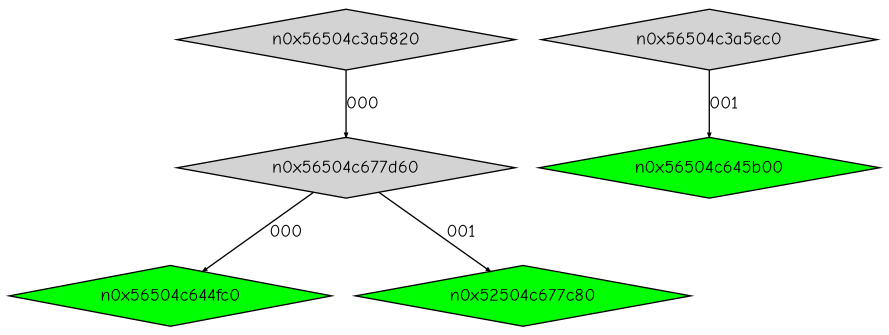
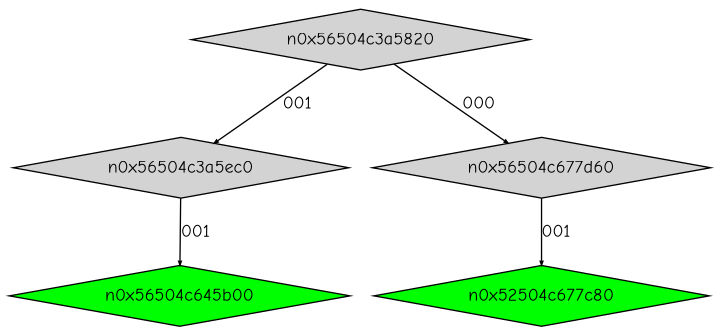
none -> (272, 103)
(170, 296) -> none
